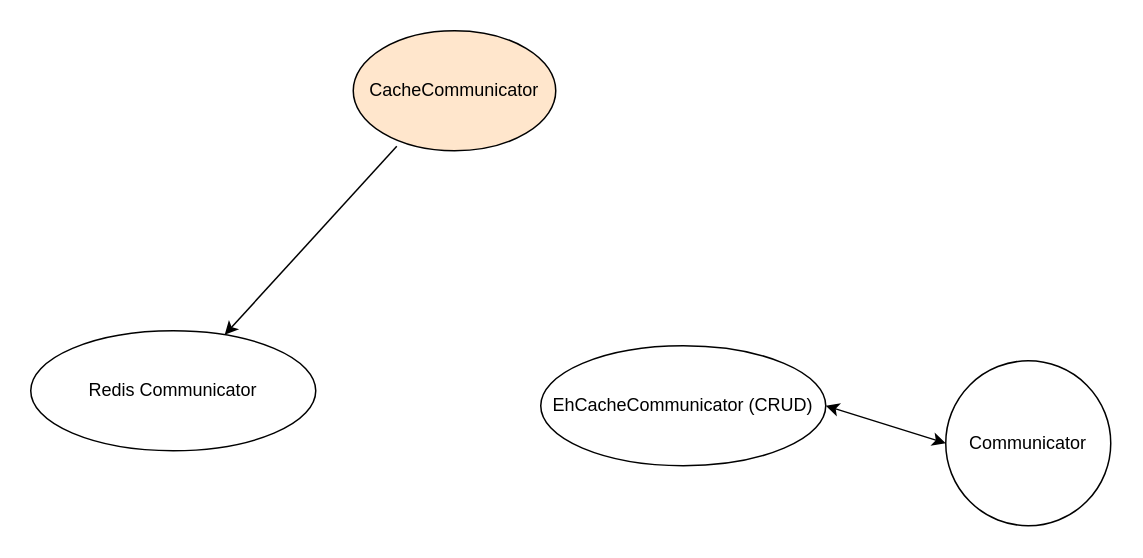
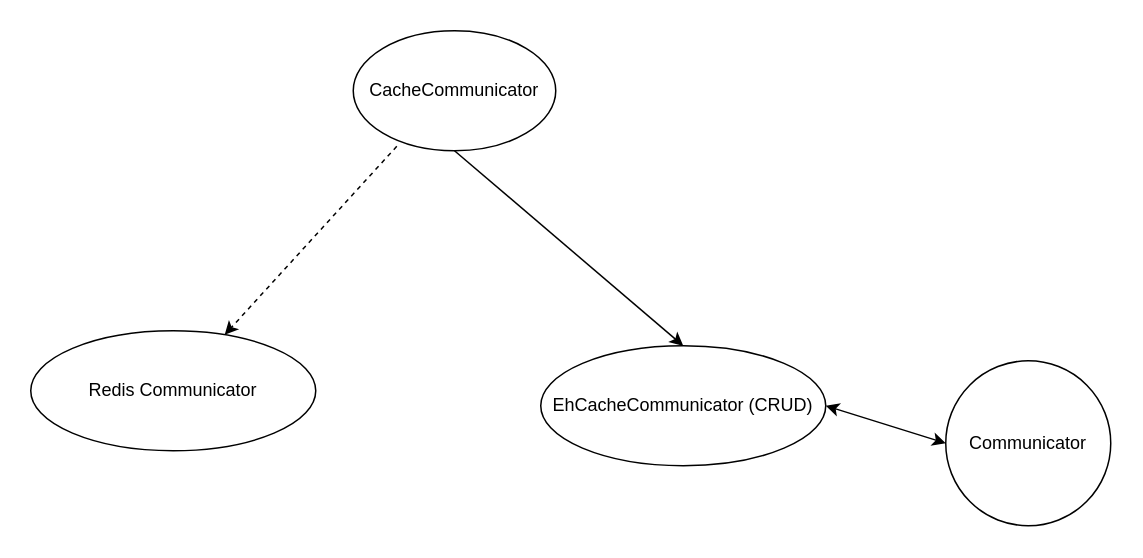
(455, 91) -> (455, 91)
(314, 237) -> (314, 237)
none -> (565, 245)
